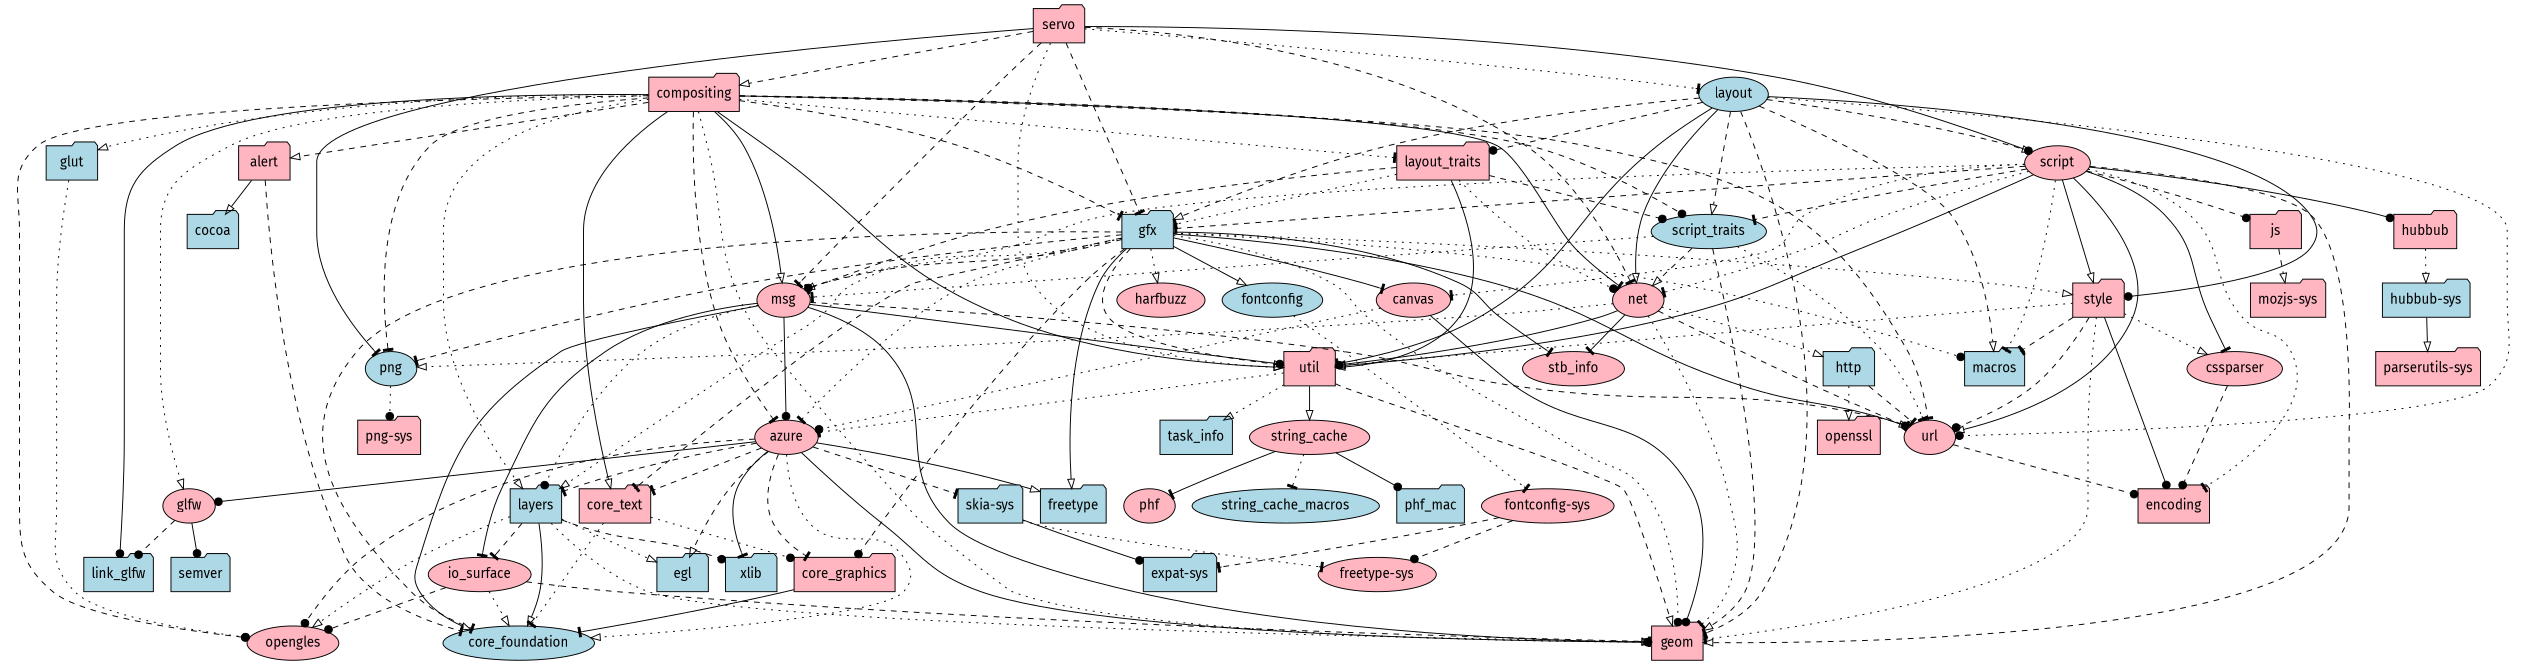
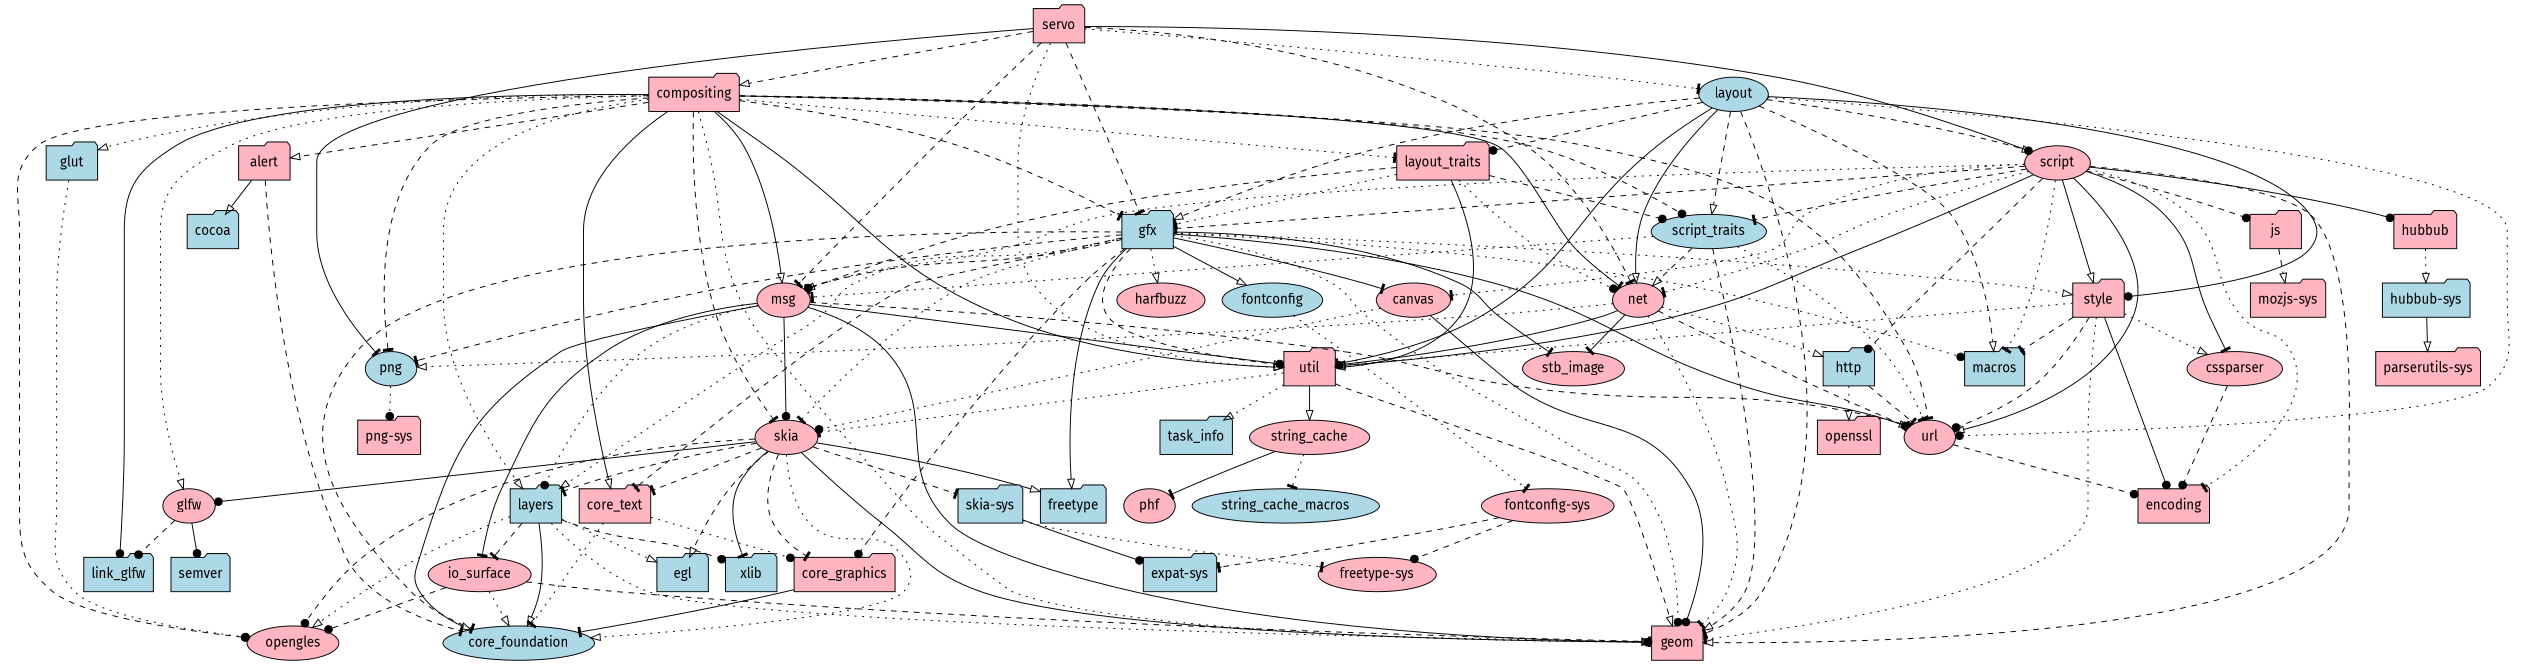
none -> (1957, 262)
(1574, 369) -> (1574, 369)
(786, 437) -> (786, 437)
(1431, 506) -> none
